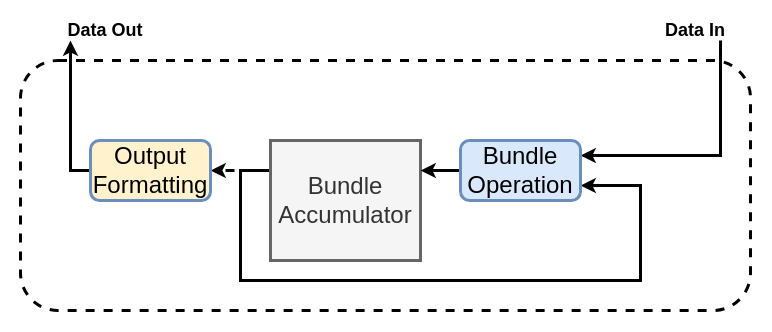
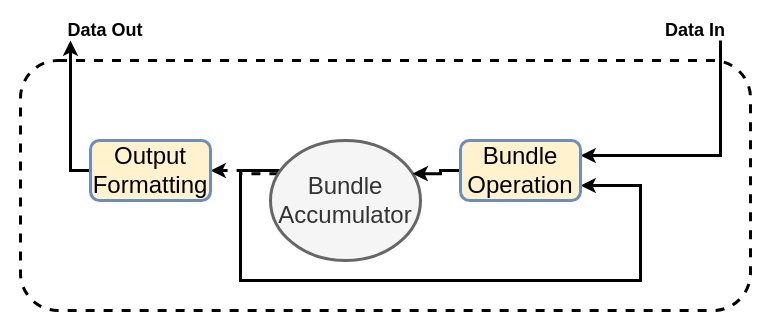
(521, 171) -> (521, 171)
(346, 201) -> (346, 201)
